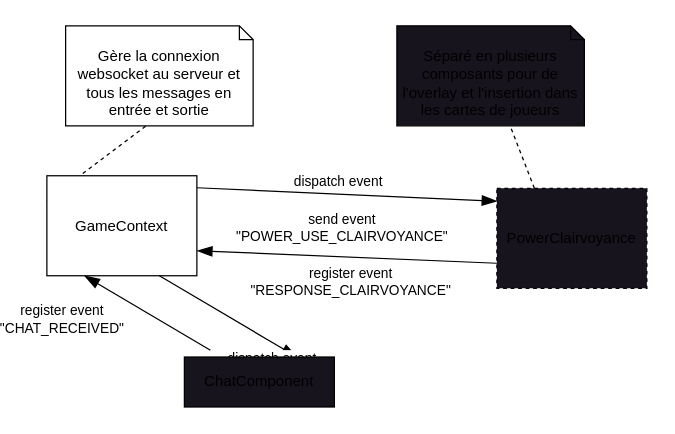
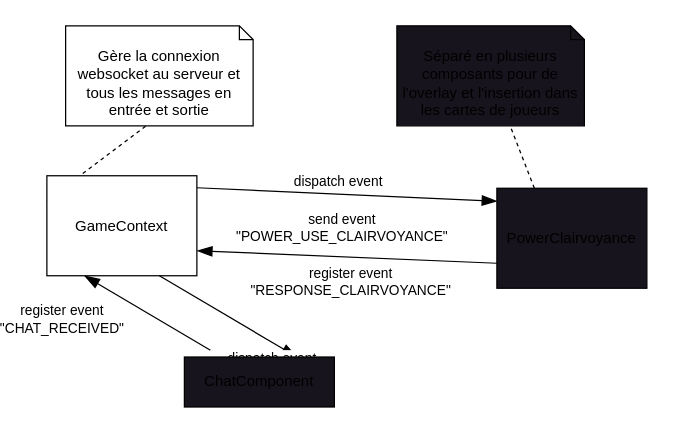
(572, 238) -> (572, 238)
